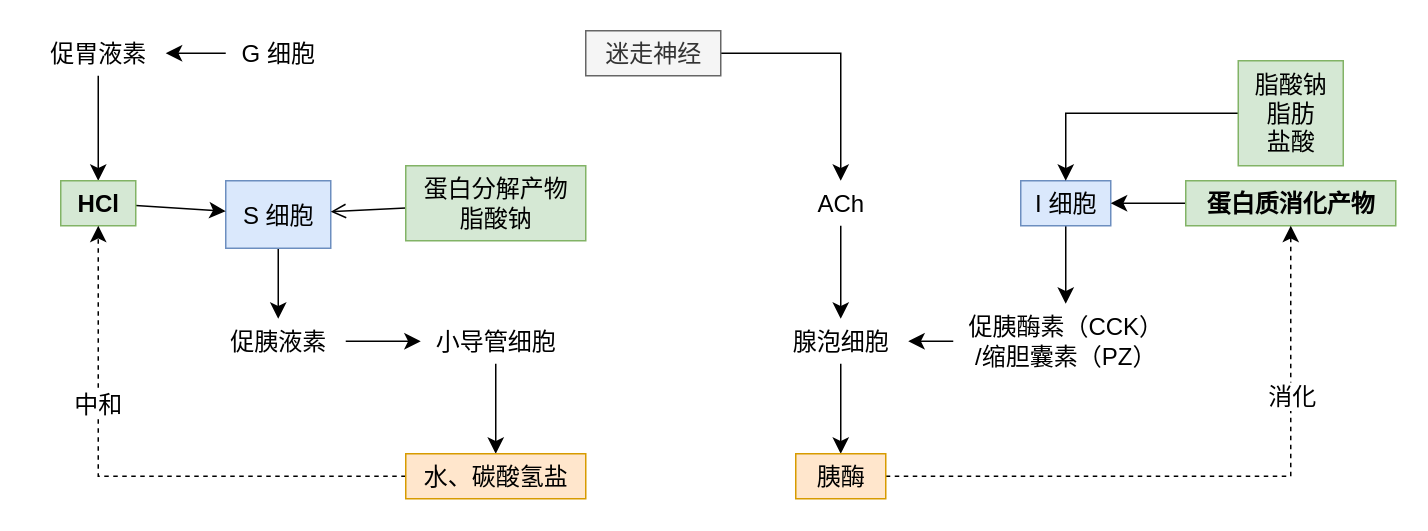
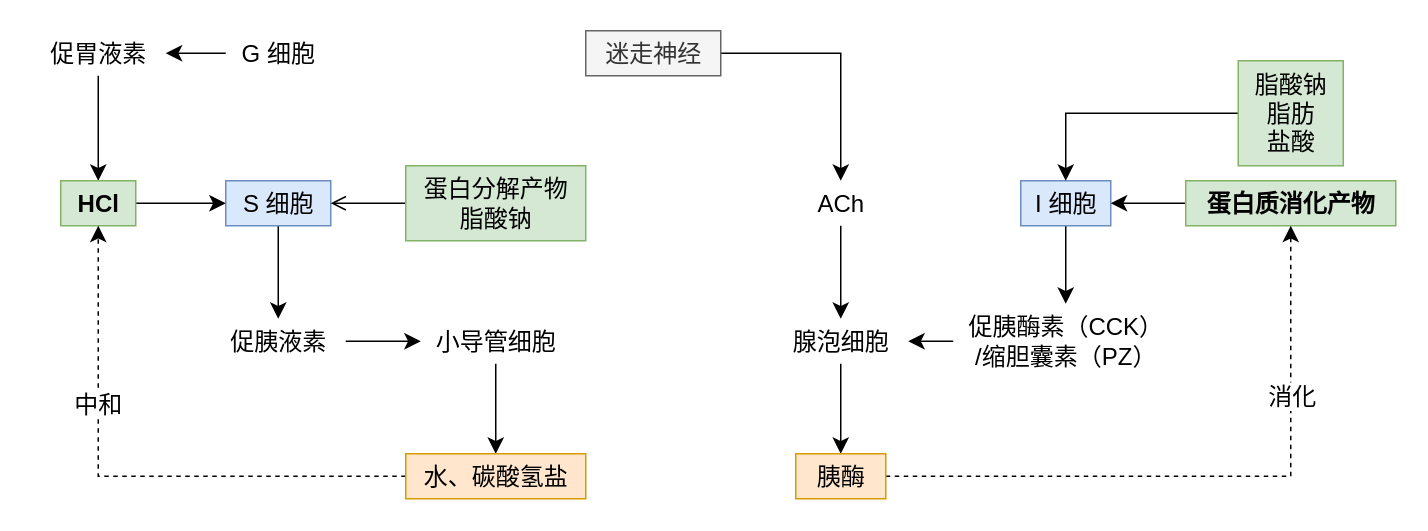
(278, 215) -> (278, 203)
